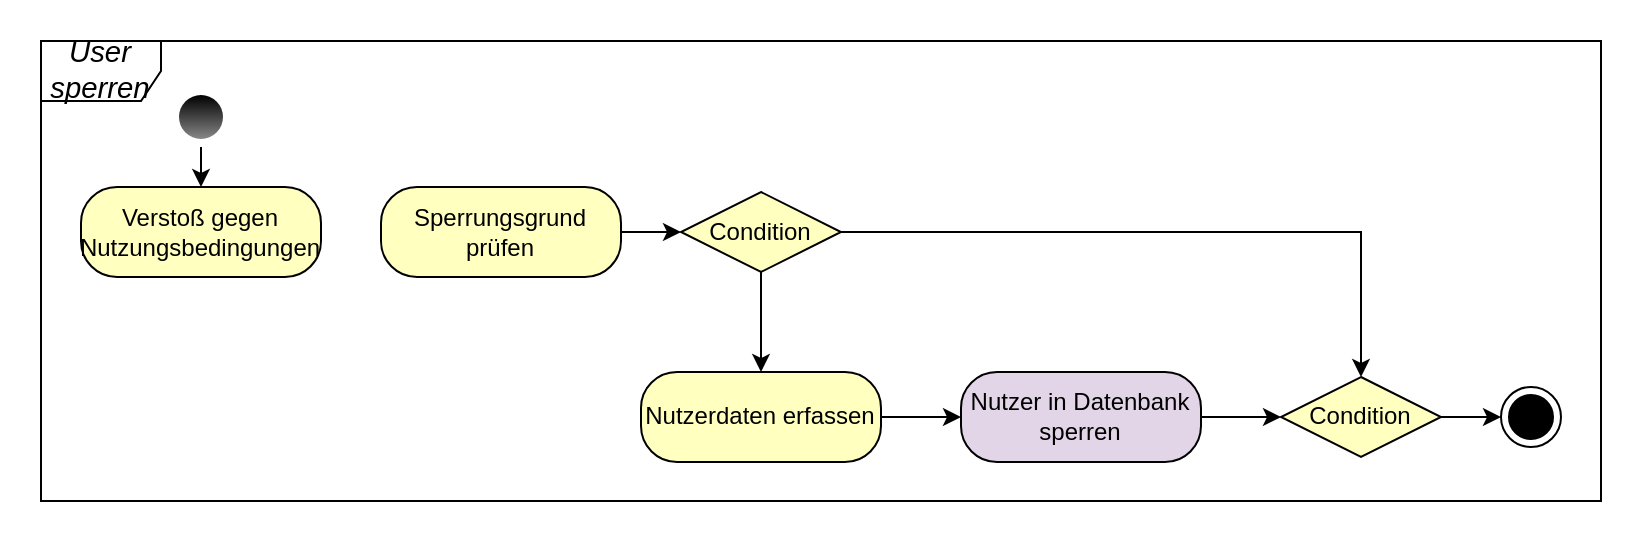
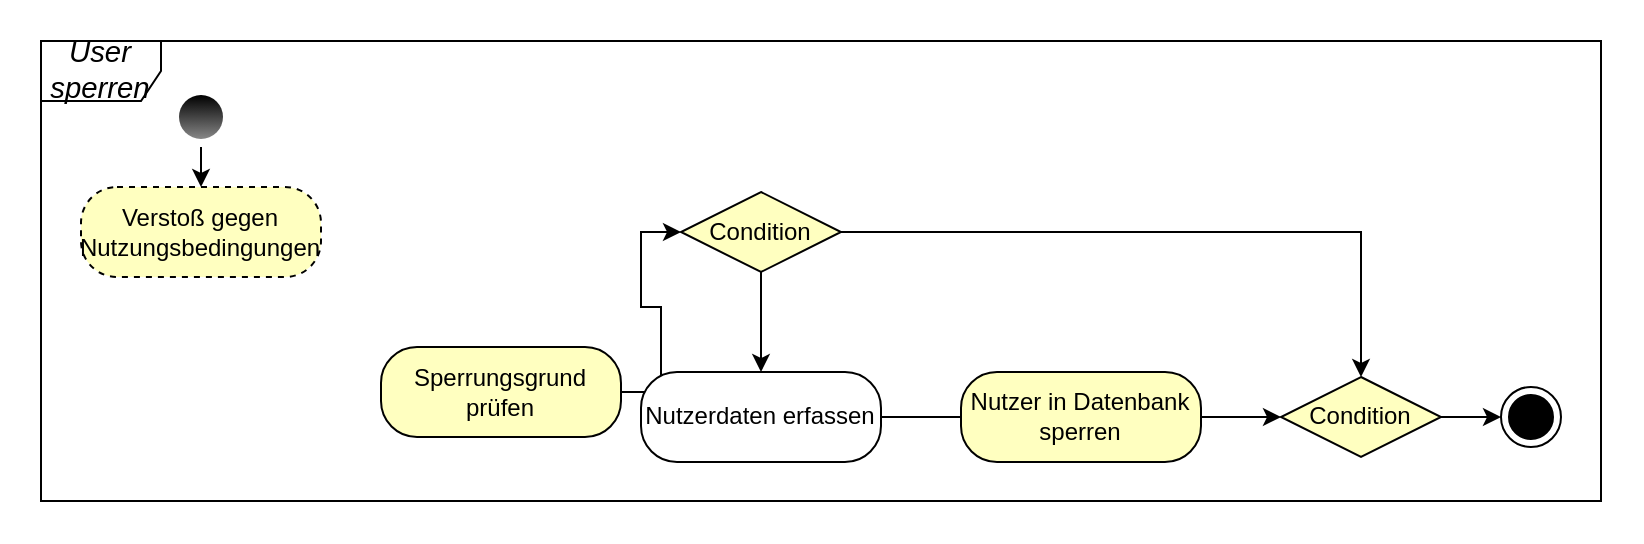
(201, 232) -> (201, 232)
(501, 232) -> (501, 392)
(761, 417) -> (761, 417)
(946, 417) -> (951, 417)
(1081, 417) -> (1081, 417)
